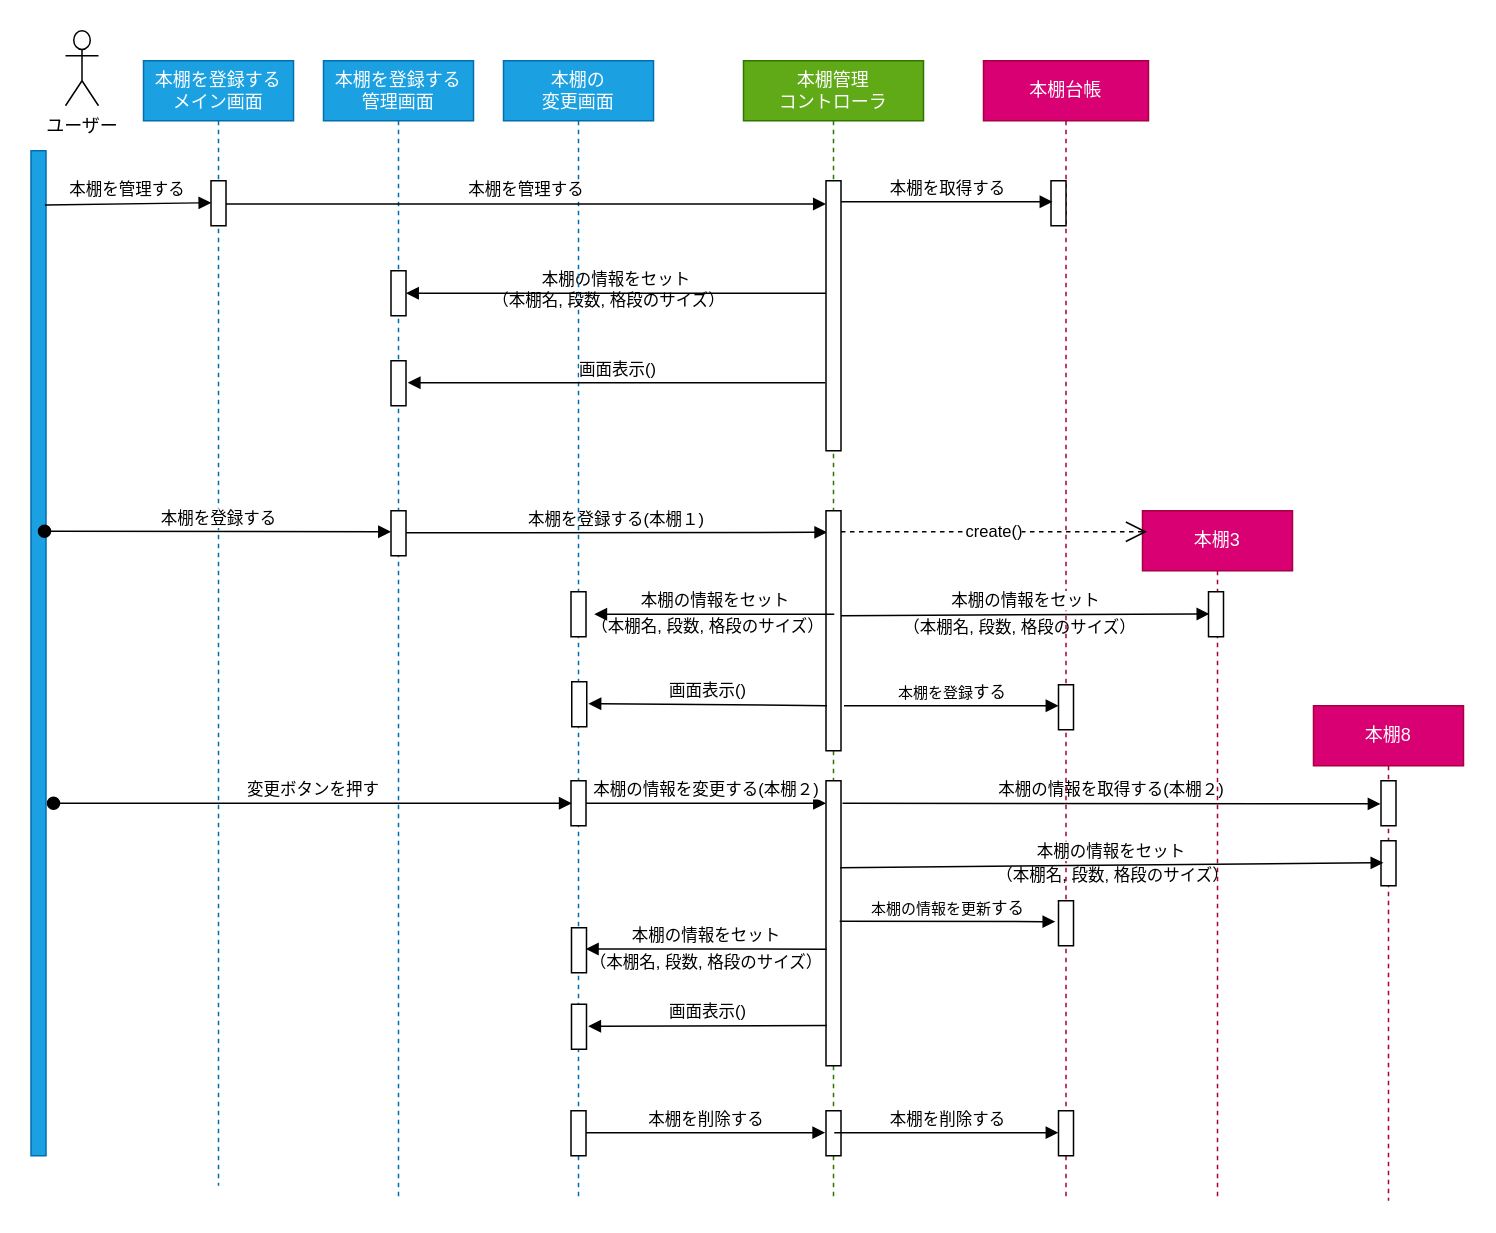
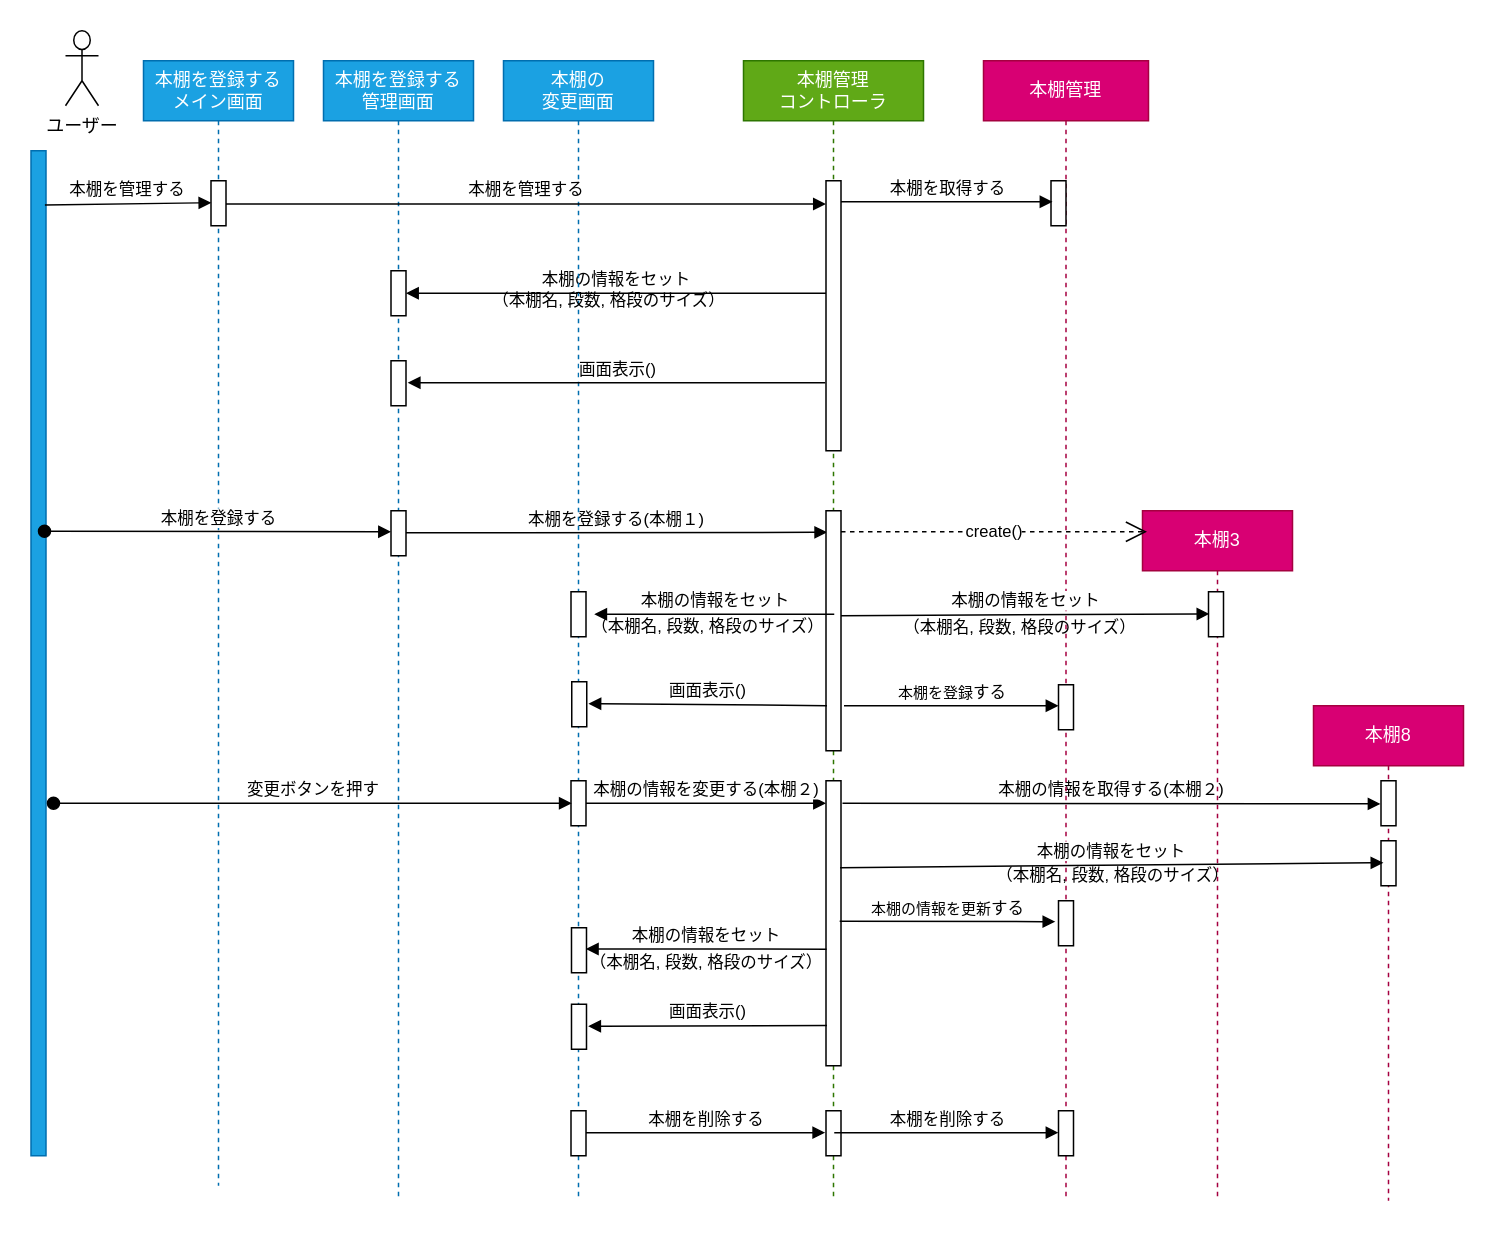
(1066, 91) -> (1066, 91)
